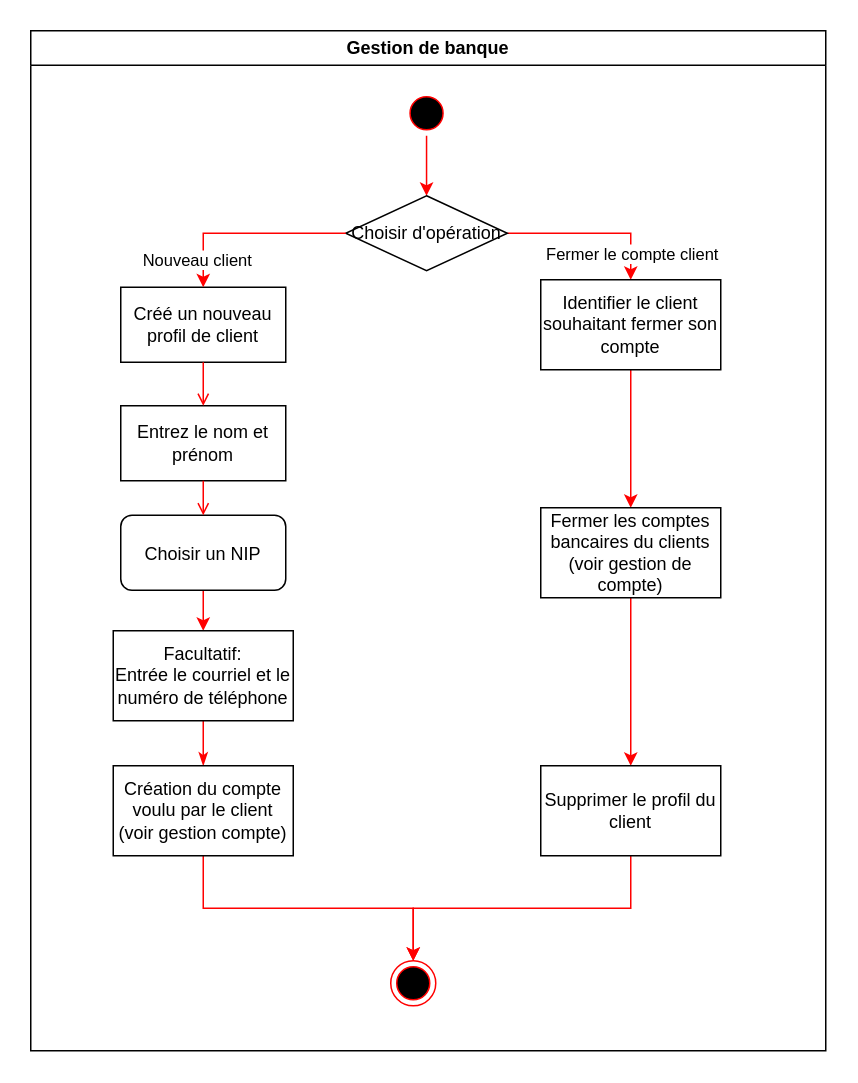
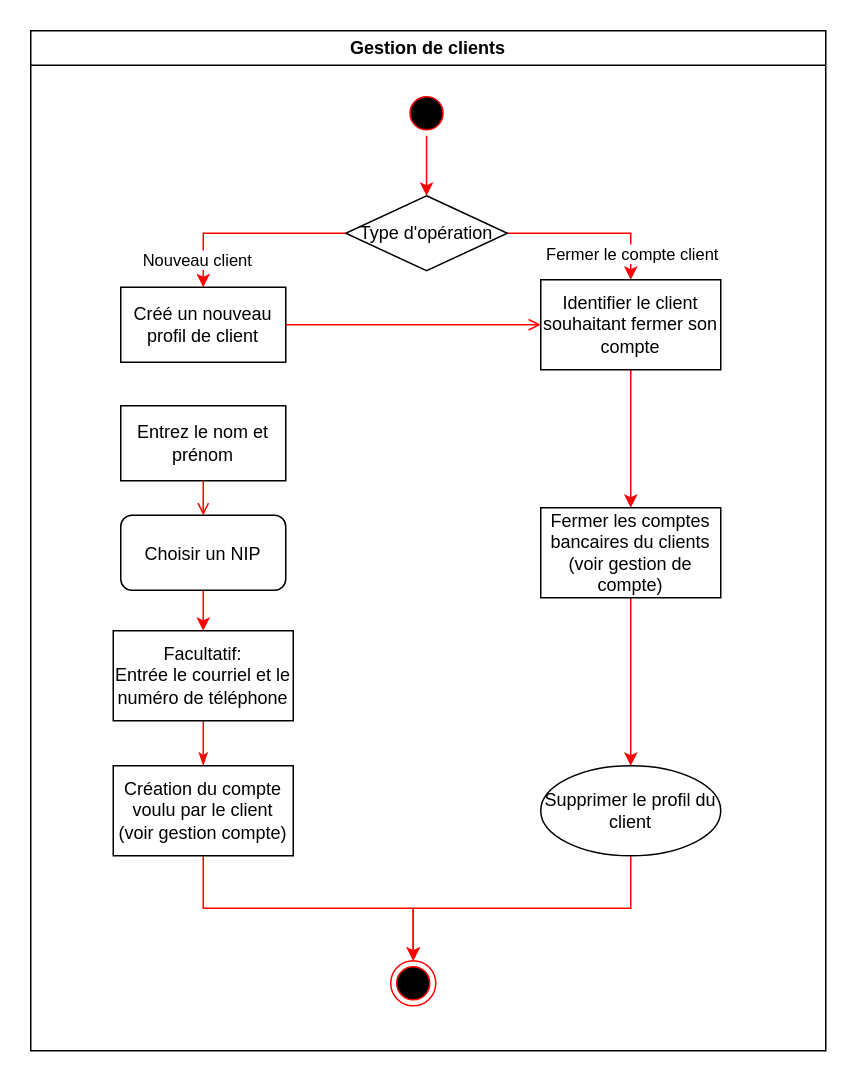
(428, 49) -> (428, 49)
(427, 233) -> (427, 233)
(203, 382) -> (411, 325)
(631, 811) -> (631, 811)
